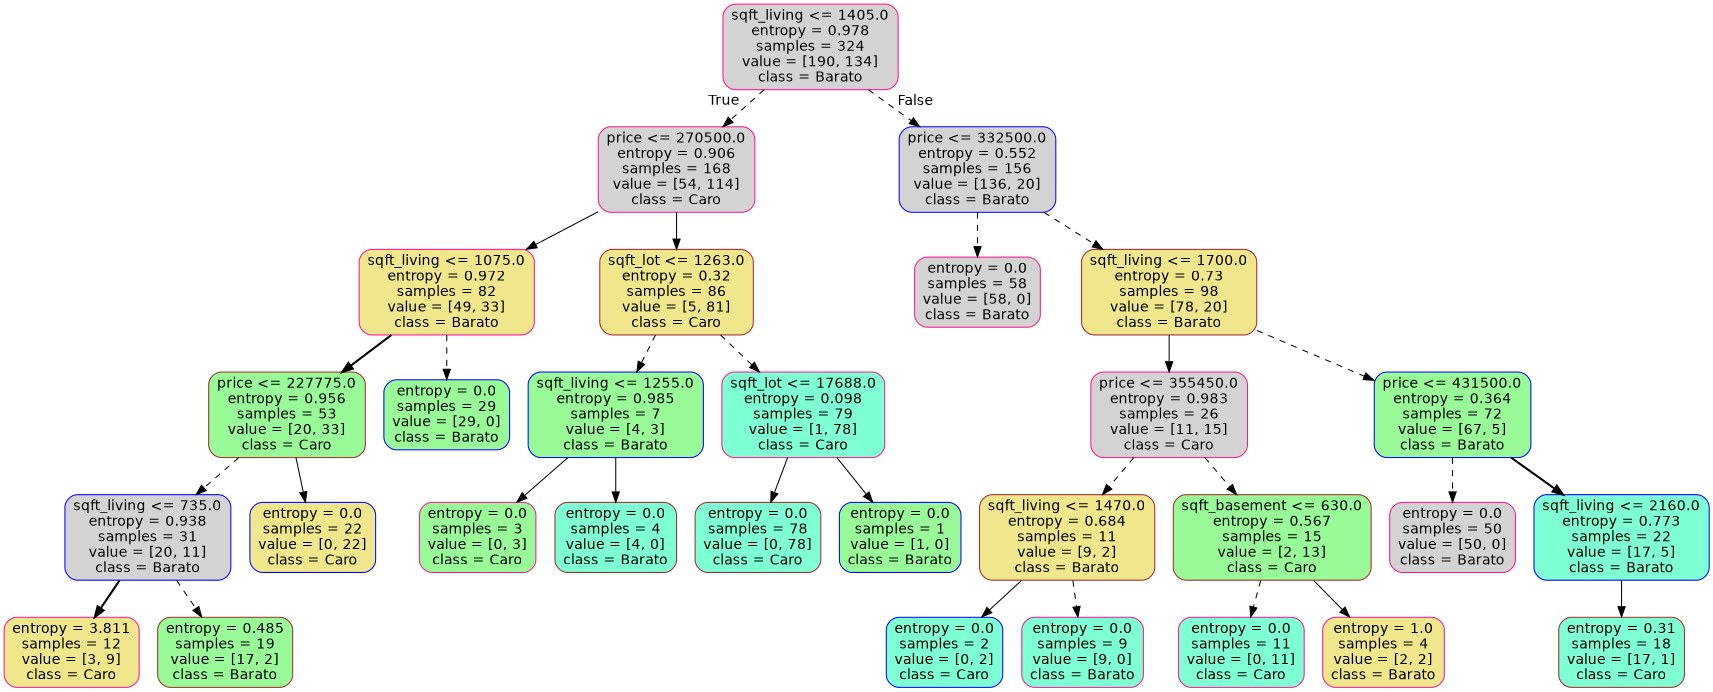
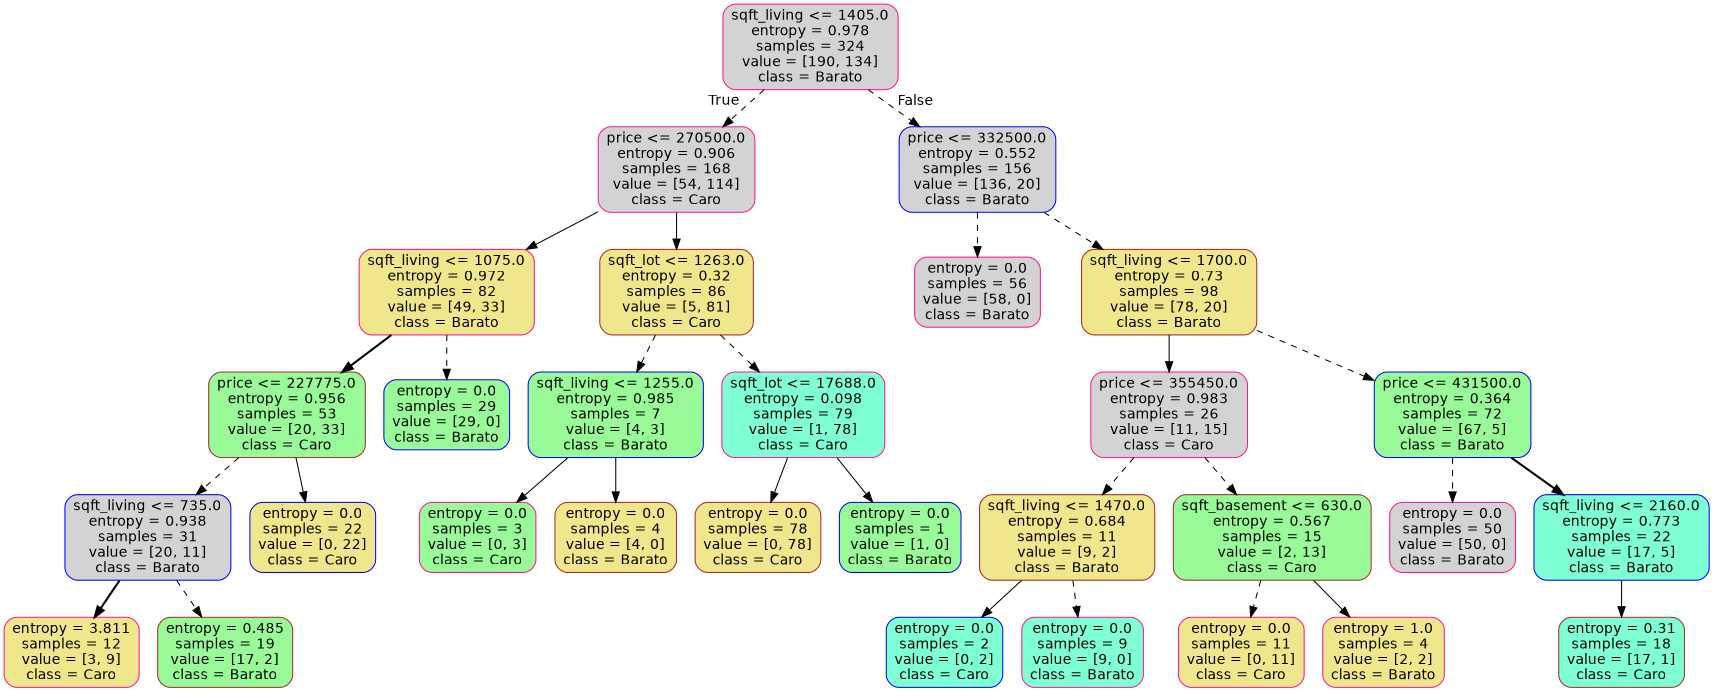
(977, 292) -> (977, 292)
(616, 537) -> (616, 537)
(758, 537) -> (758, 537)
(1241, 652) -> (1241, 652)
